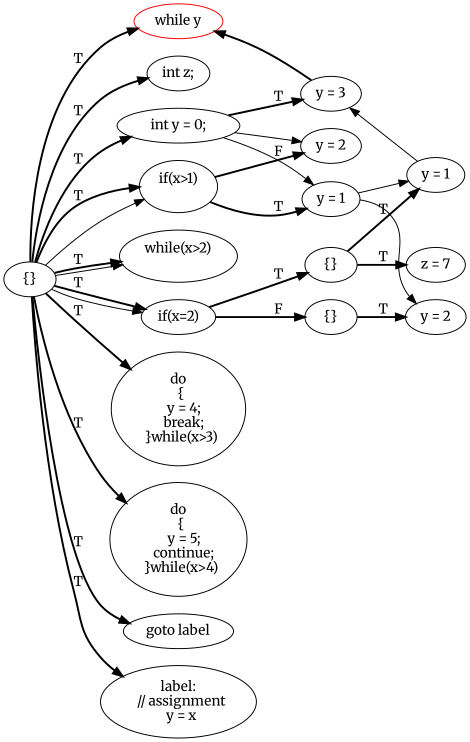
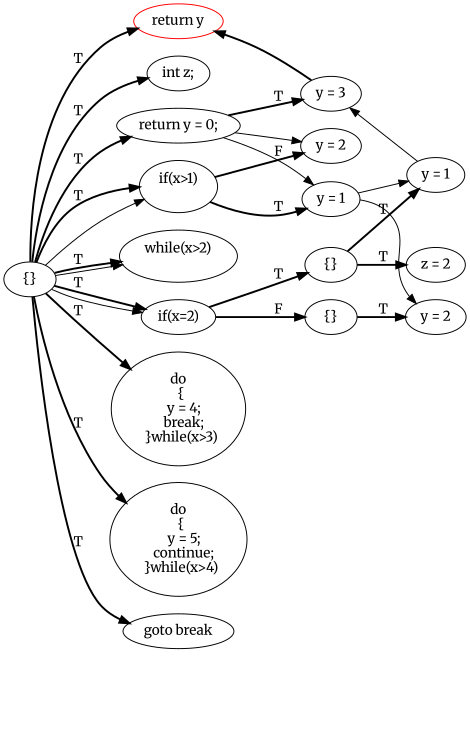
(178, 21) -> (178, 21)
(178, 126) -> (178, 126)
(436, 265) -> (436, 265)
(178, 631) -> (178, 631)
(178, 702) -> none
